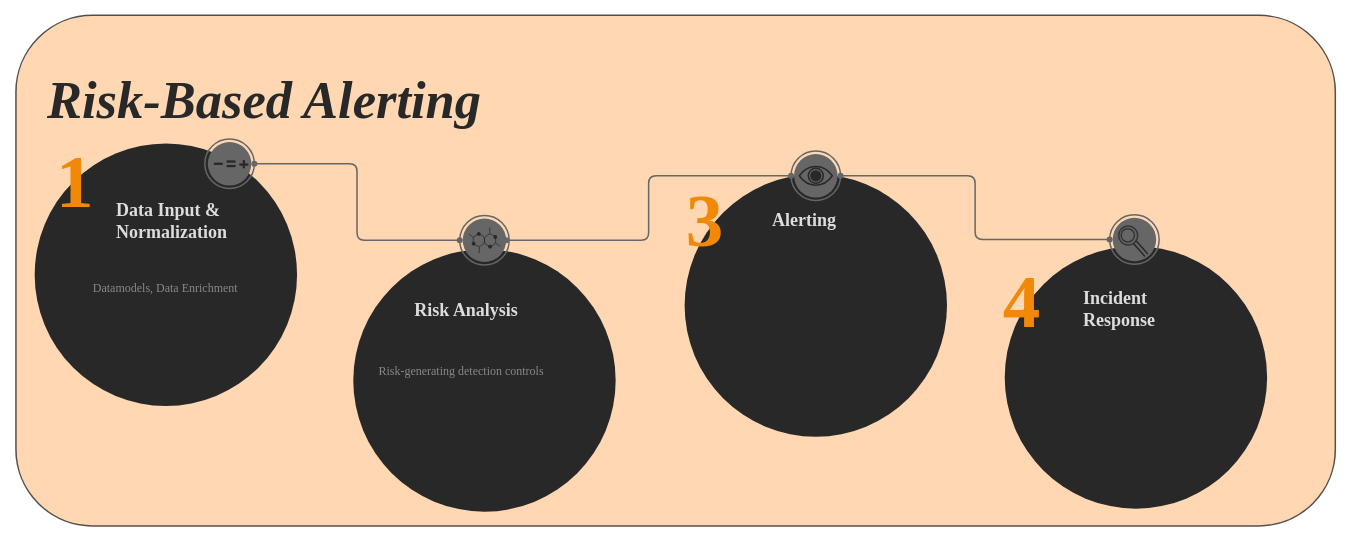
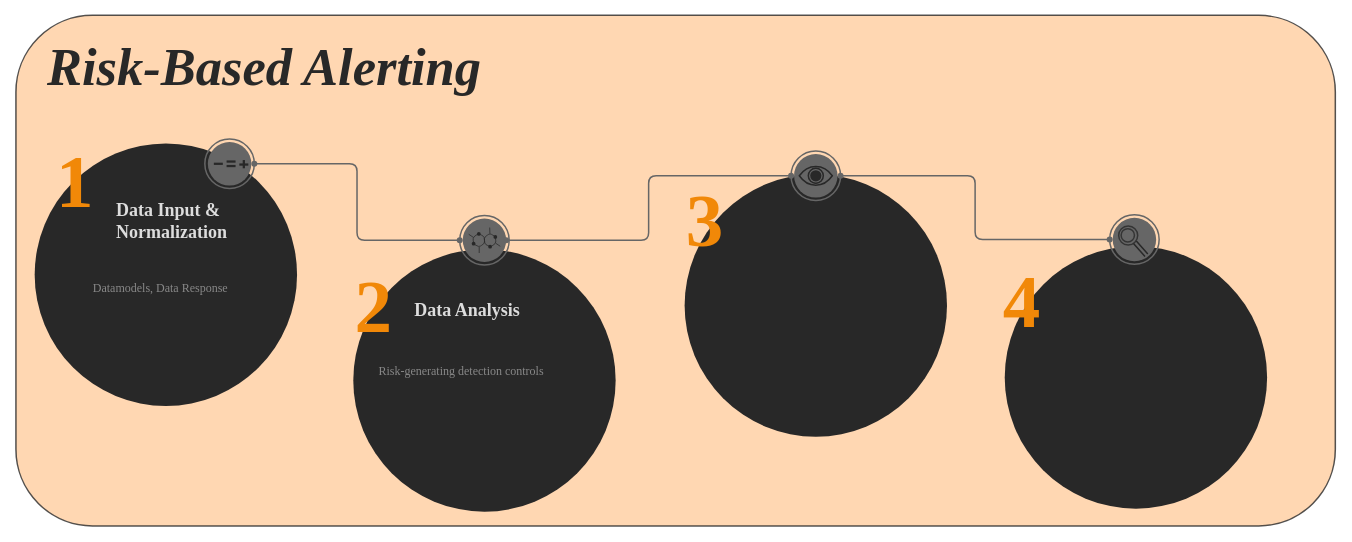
(377, 101) -> (377, 67)
(816, 219) -> none
(176, 289) -> (170, 289)
none -> (381, 306)
(1134, 309) -> none
(471, 310) -> (473, 310)
